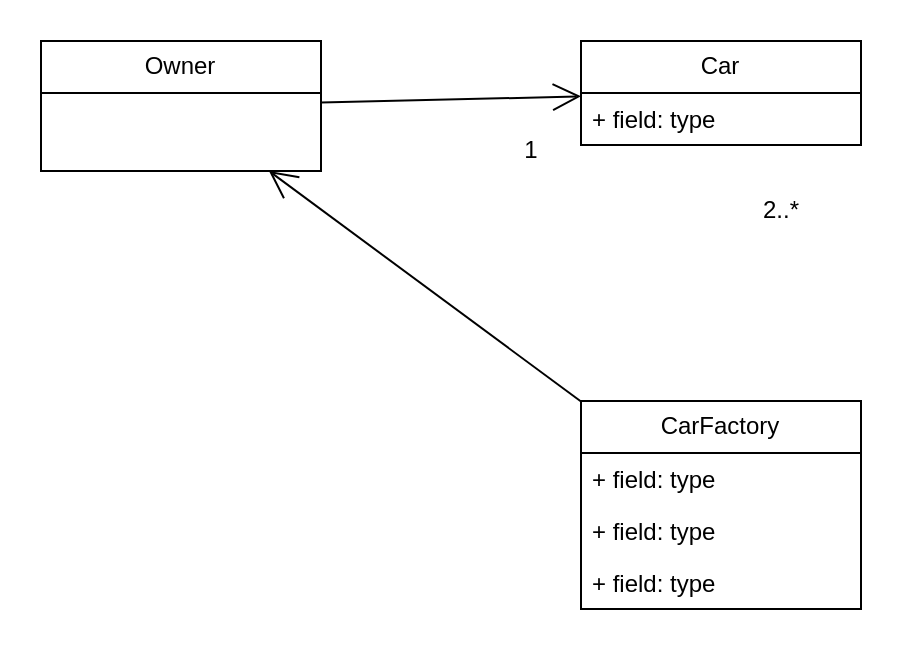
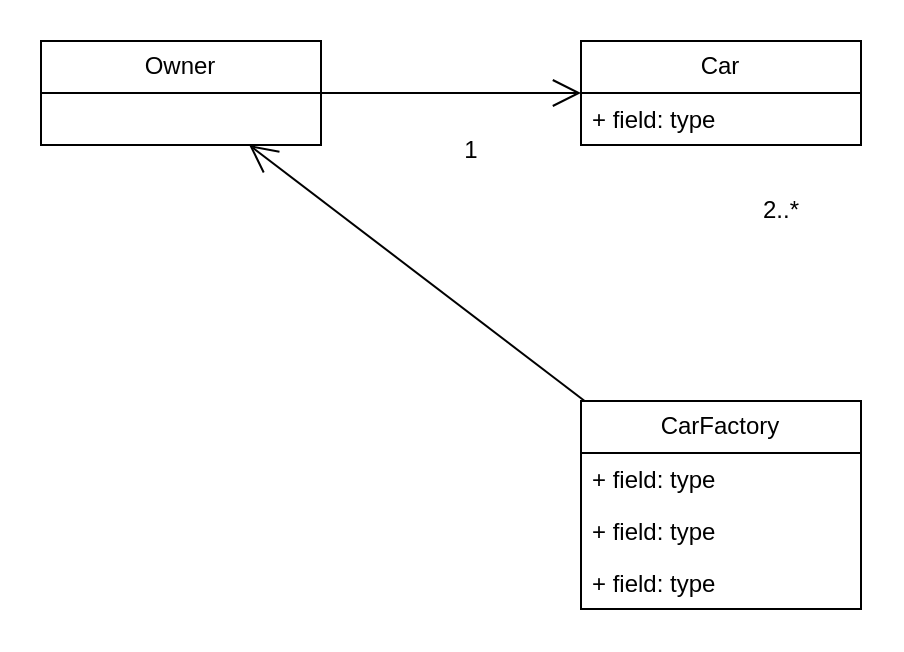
(181, 106) -> (181, 93)
(531, 151) -> (471, 151)
